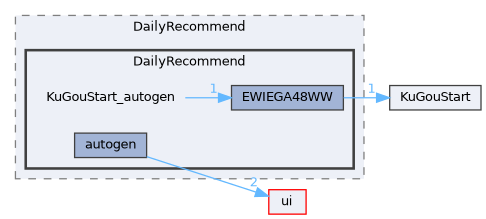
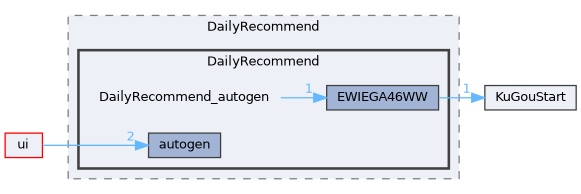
(111, 98) -> (185, 98)
(287, 98) -> (383, 98)
(201, 174) -> (89, 145)
